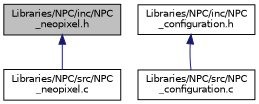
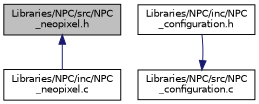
(62, 20) -> (62, 20)
(190, 57) -> (203, 47)
(62, 85) -> (62, 85)
